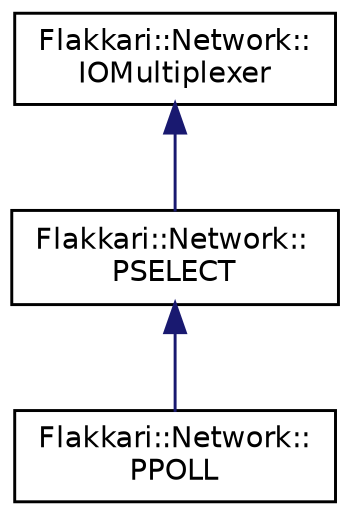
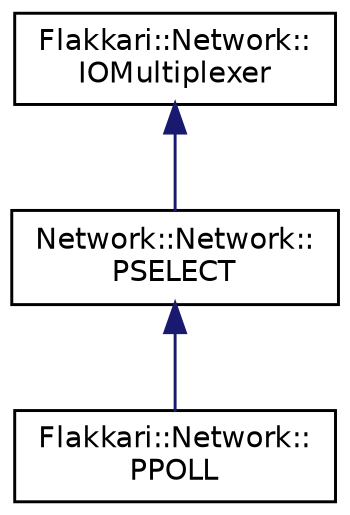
(175, 258) -> (175, 258)
